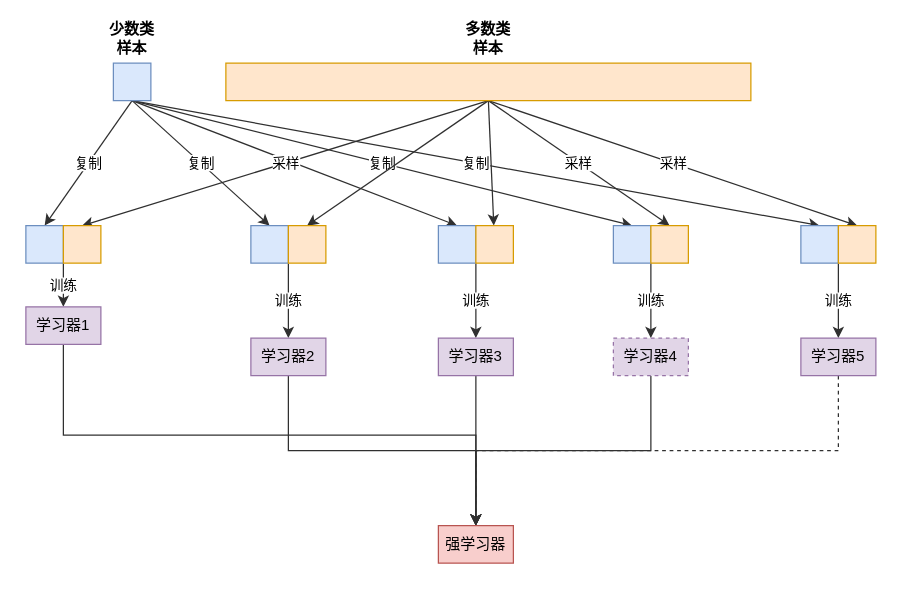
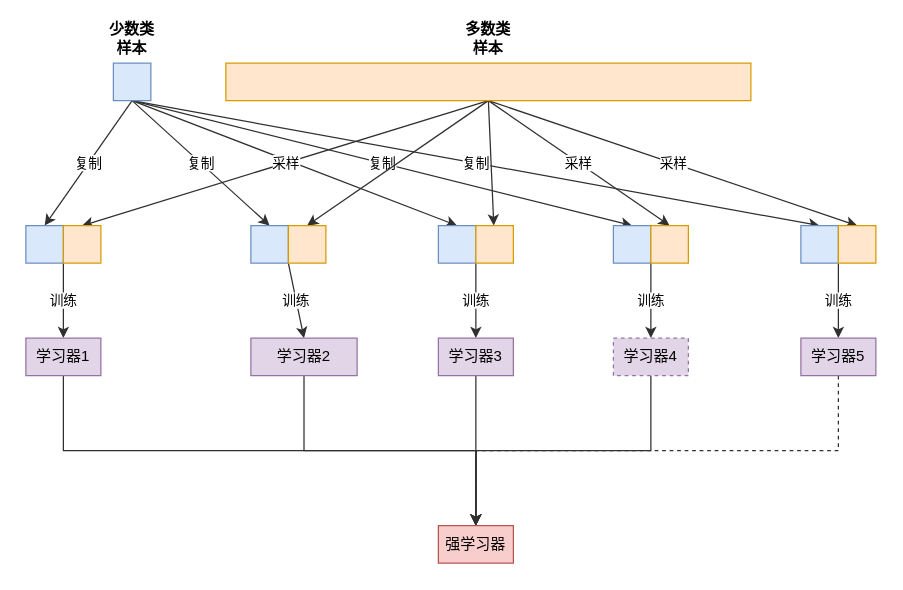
(63, 326) -> (63, 357)
(288, 357) -> (304, 357)
